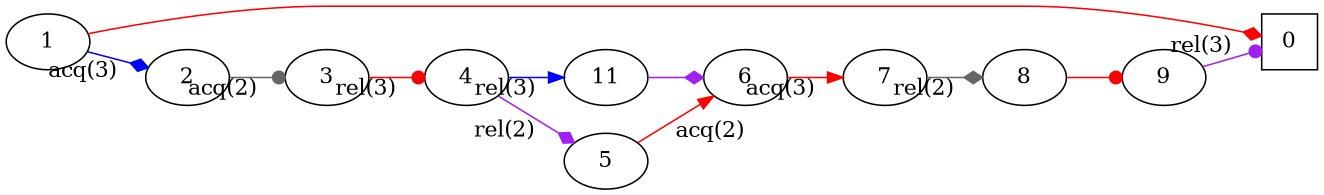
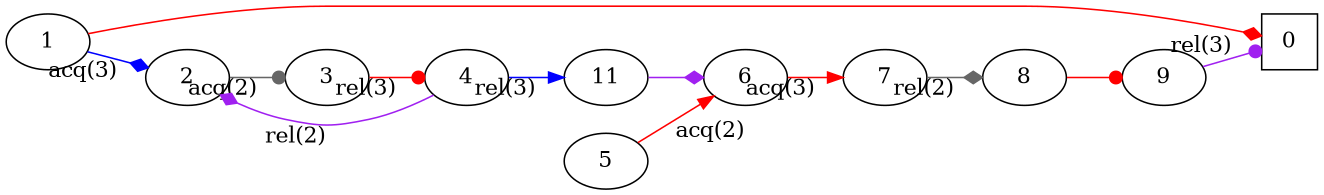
(528, 114) -> (336, 125)
